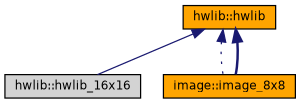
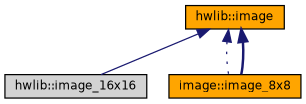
(229, 17) -> (235, 17)
(73, 86) -> (76, 86)
